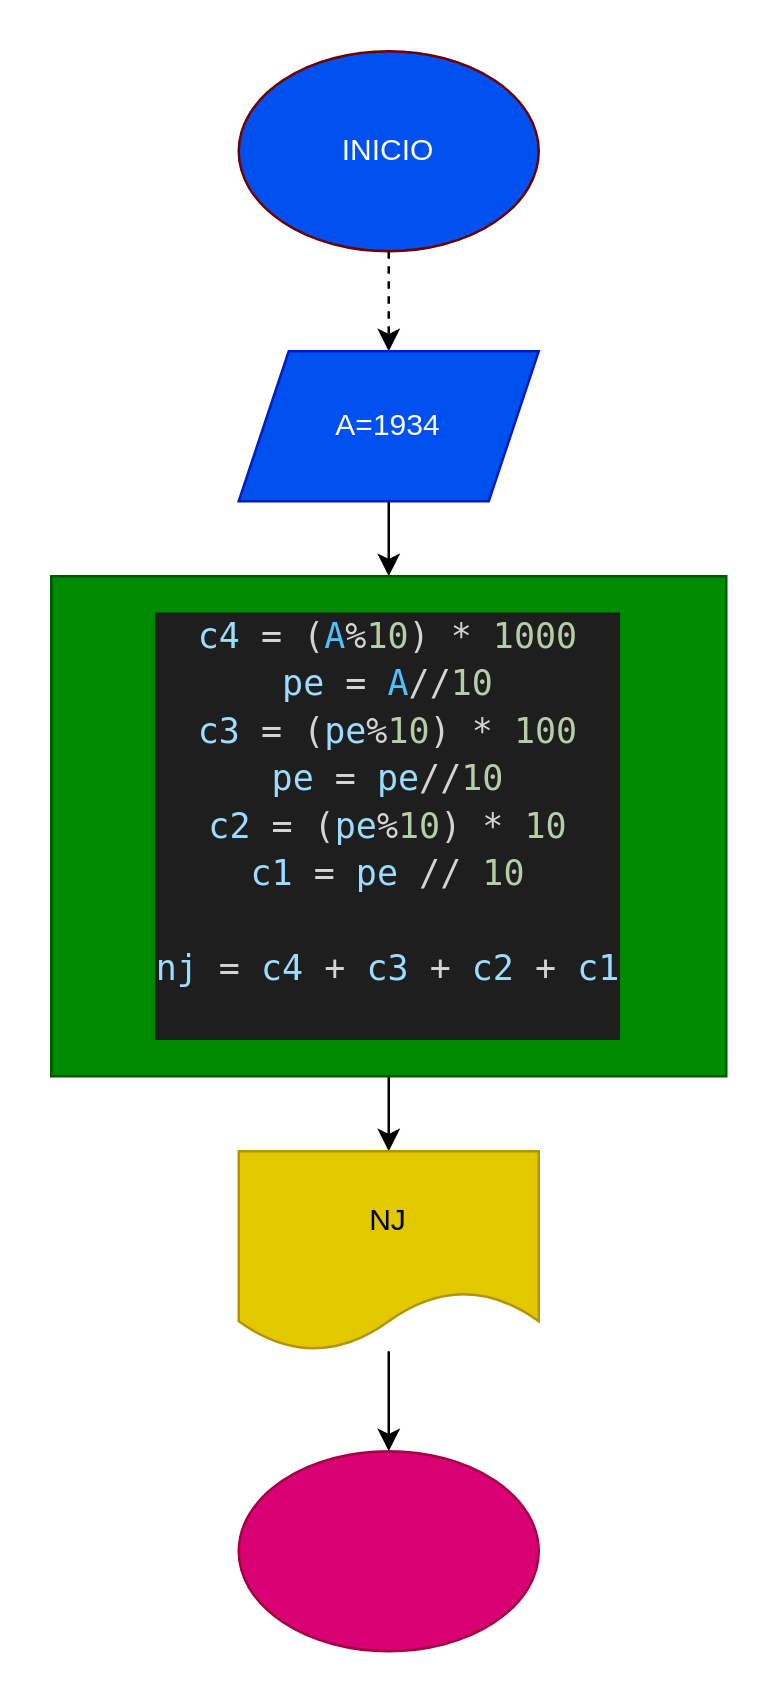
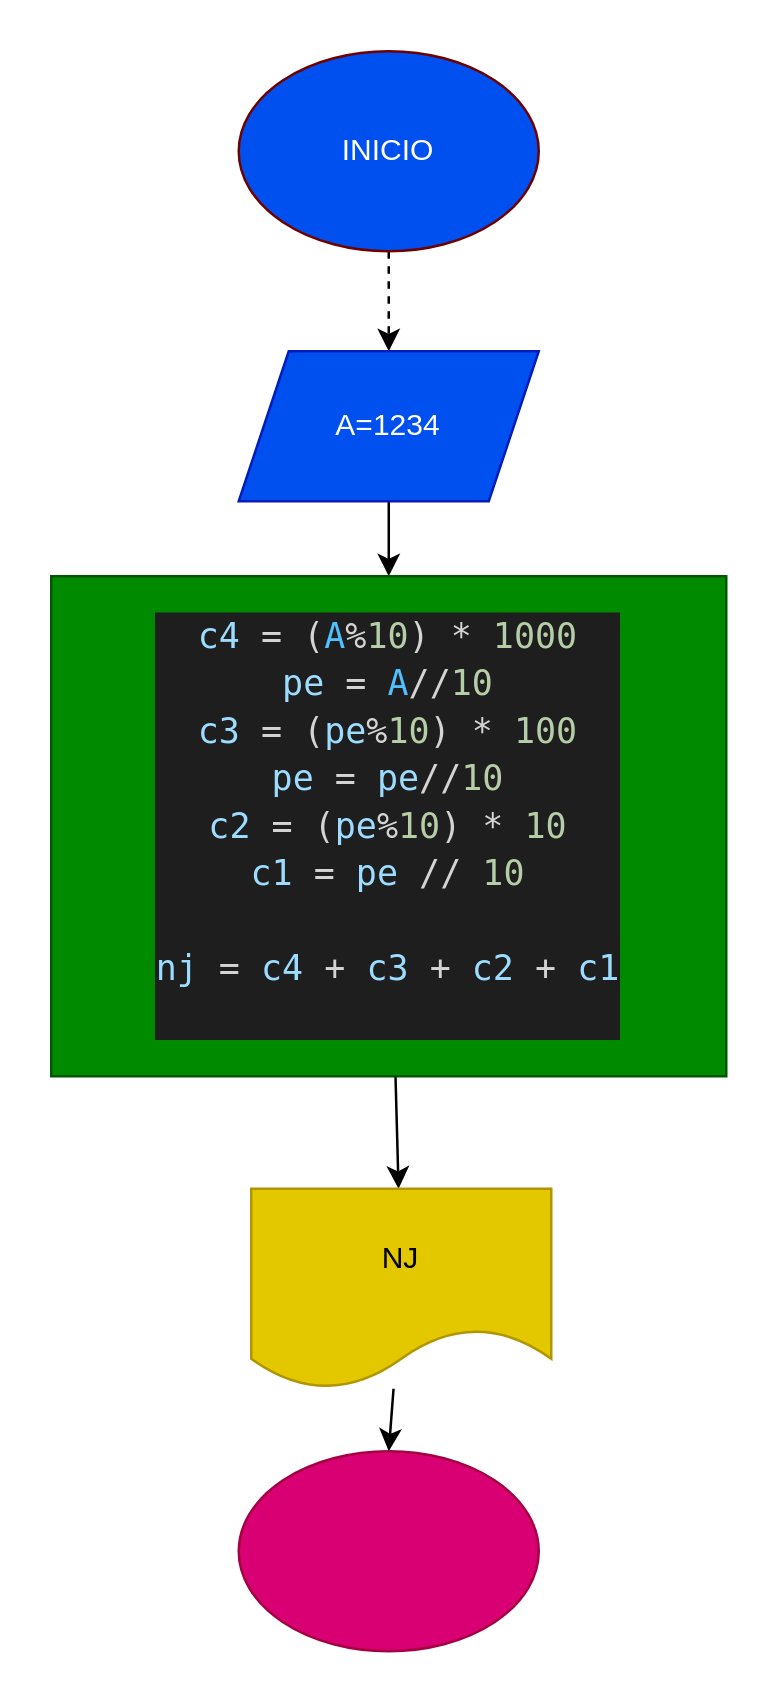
(389, 426) -> (389, 426)
(389, 1251) -> (401, 1289)
